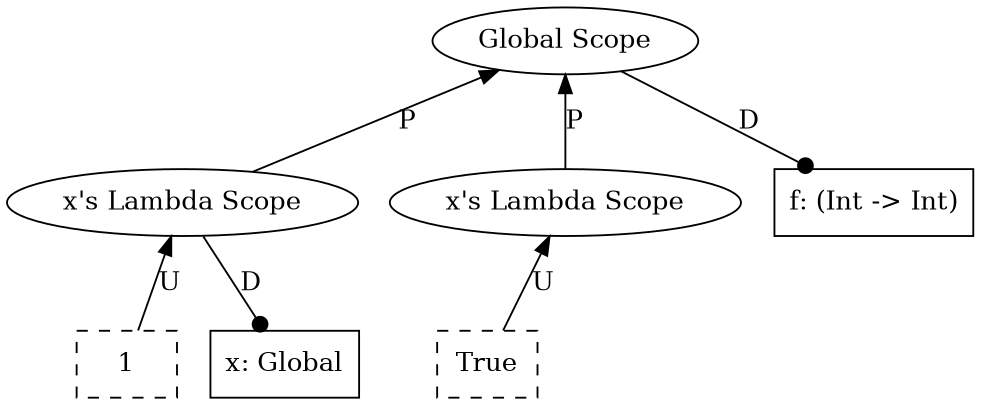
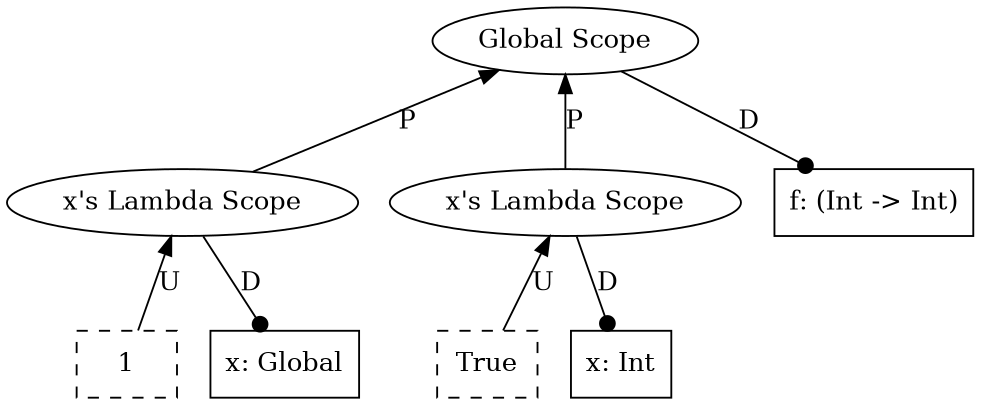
none -> (621, 364)
